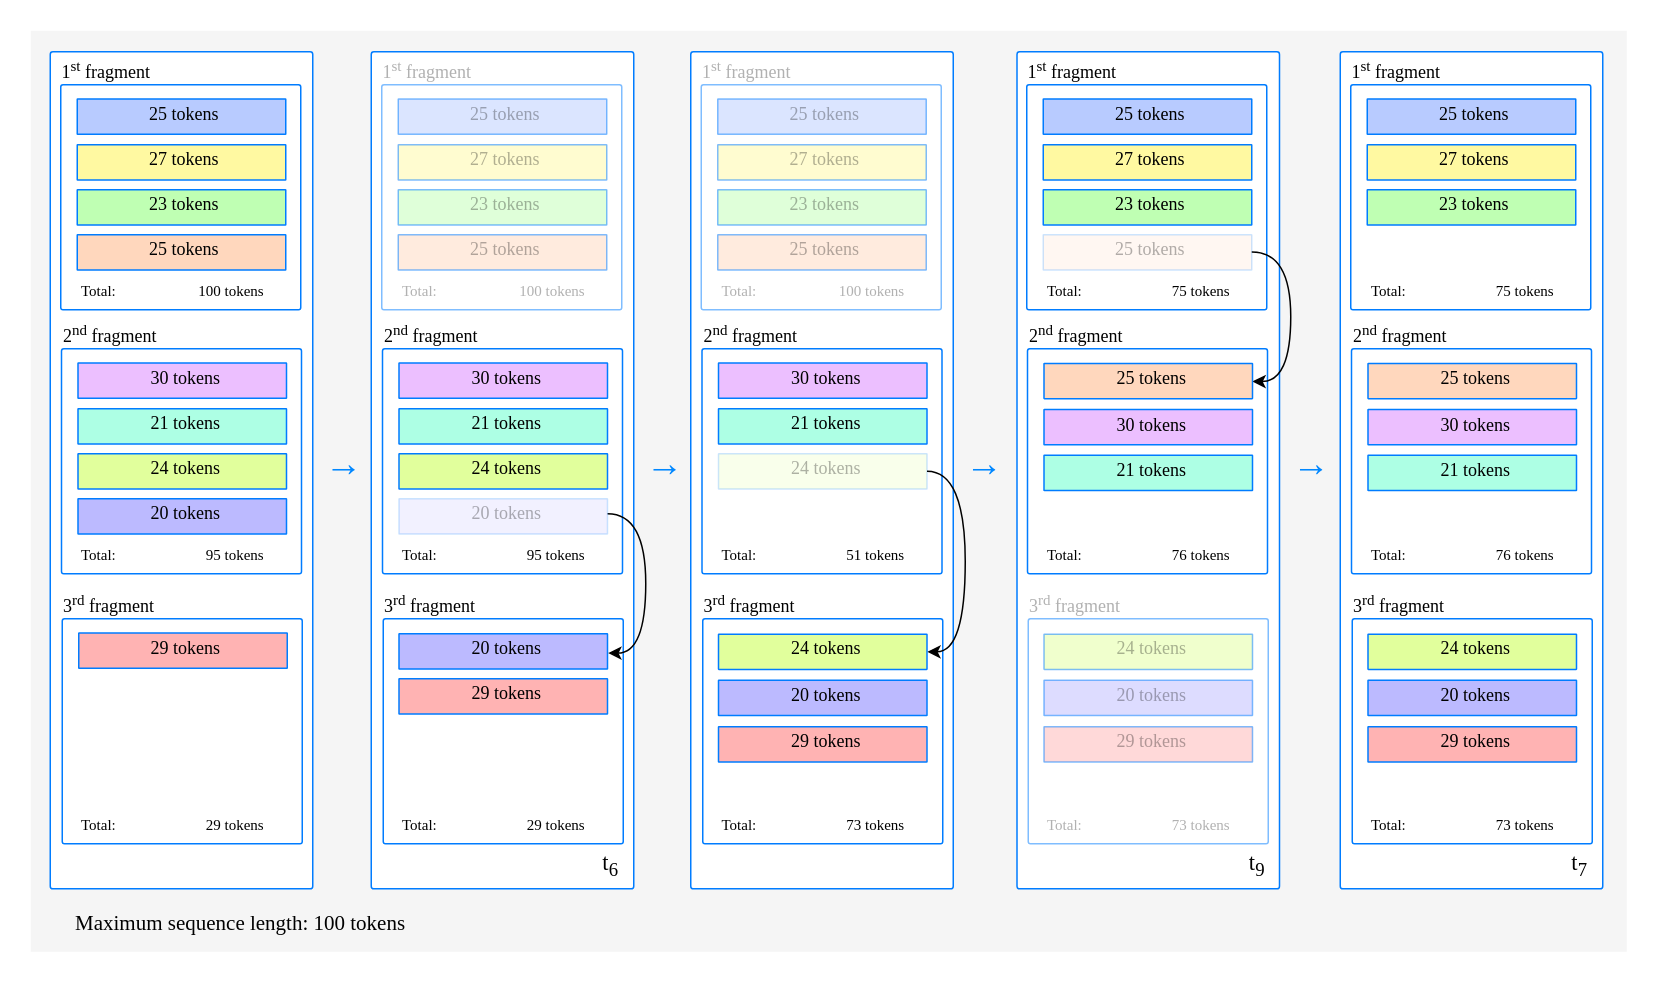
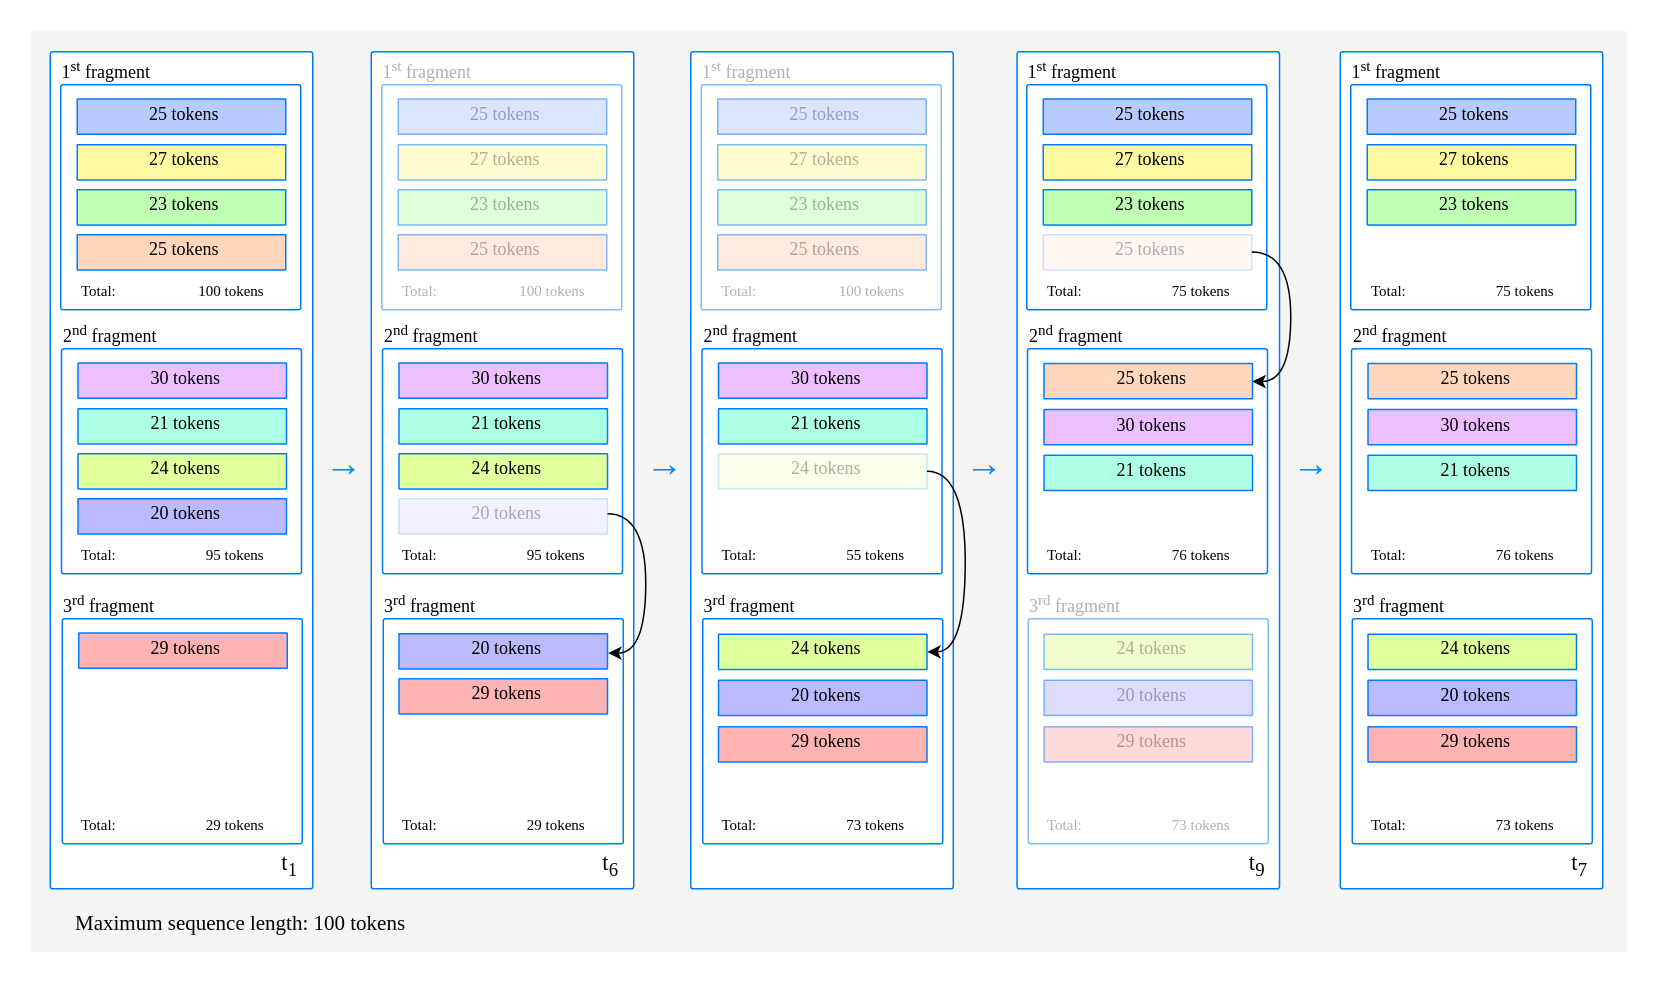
(822, 554) -> (822, 554)
none -> (200, 865)
